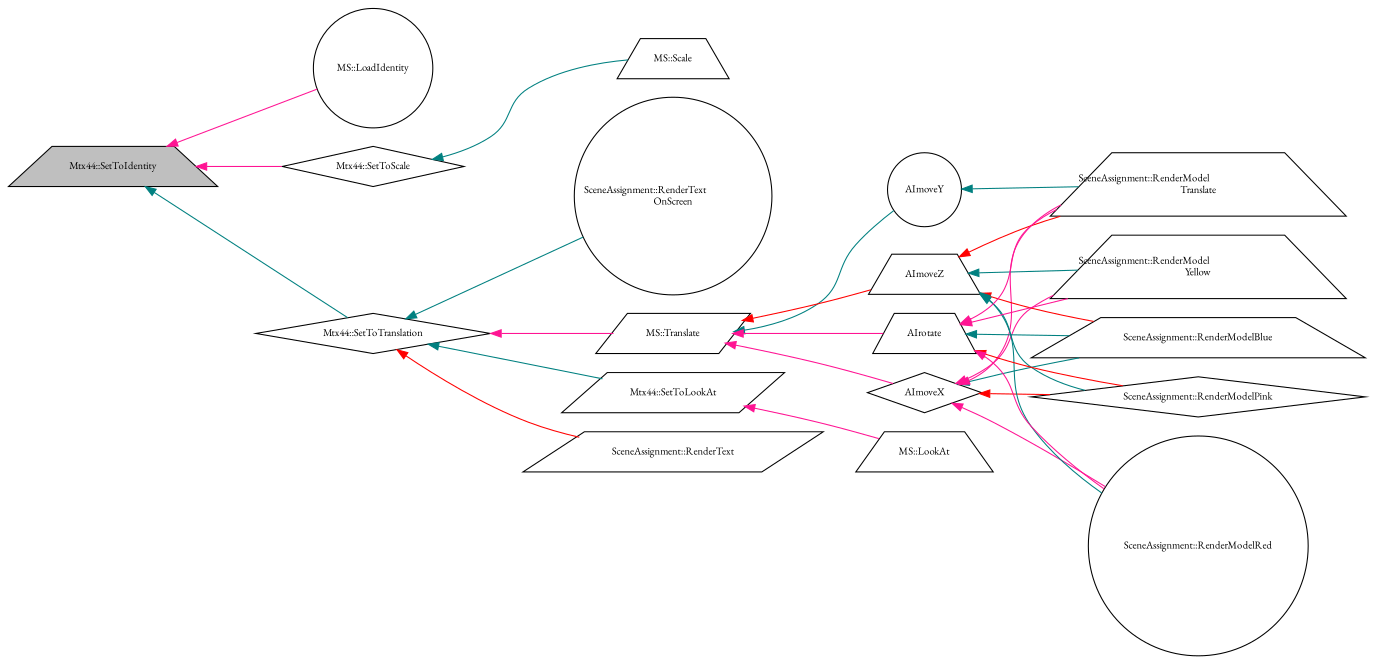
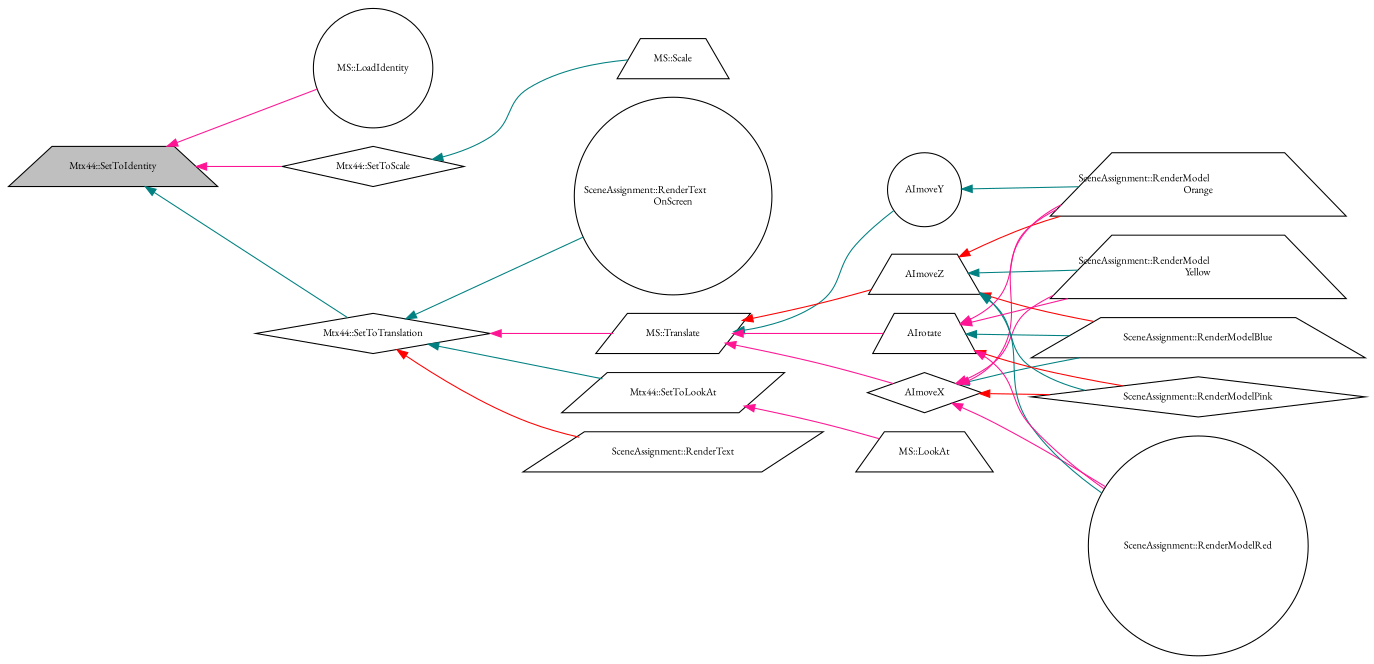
(1198, 184) -> (1198, 184)
